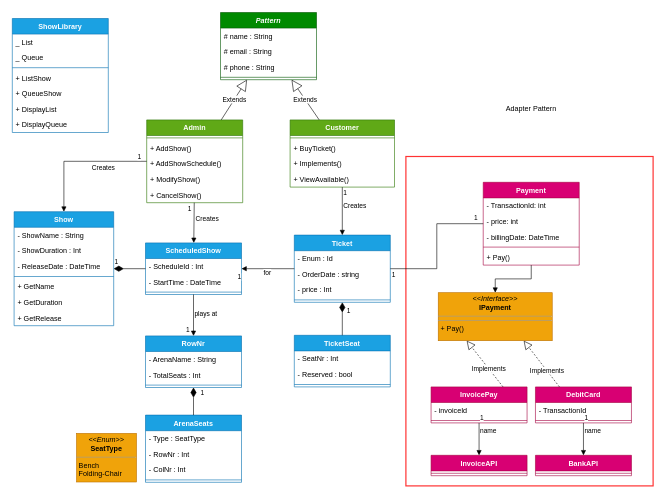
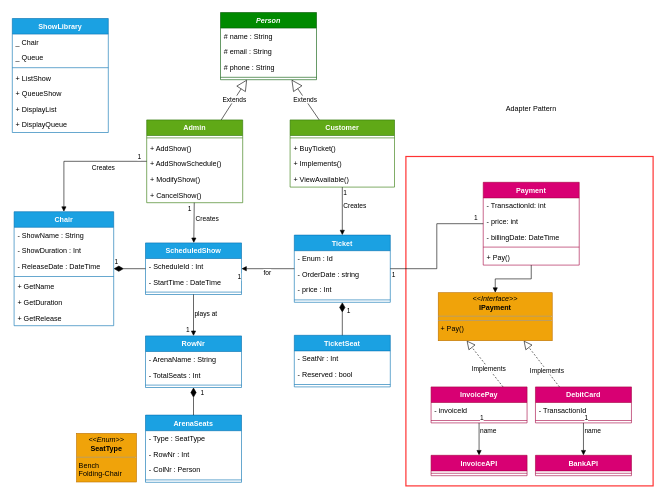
(268, 20) -> (268, 20)
(26, 42) -> (28, 42)
(64, 220) -> (64, 220)
(170, 470) -> (176, 470)
